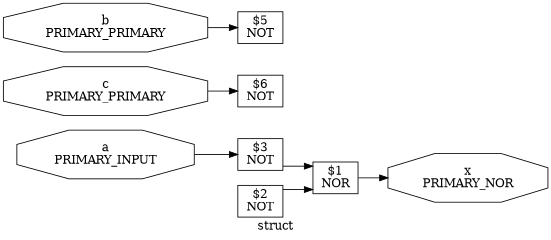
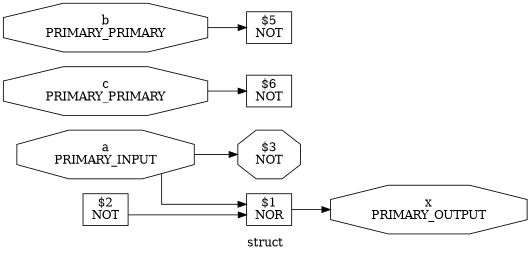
(260, 154) -> (269, 154)
(294, 166) -> (184, 204)
(468, 178) -> (429, 210)
